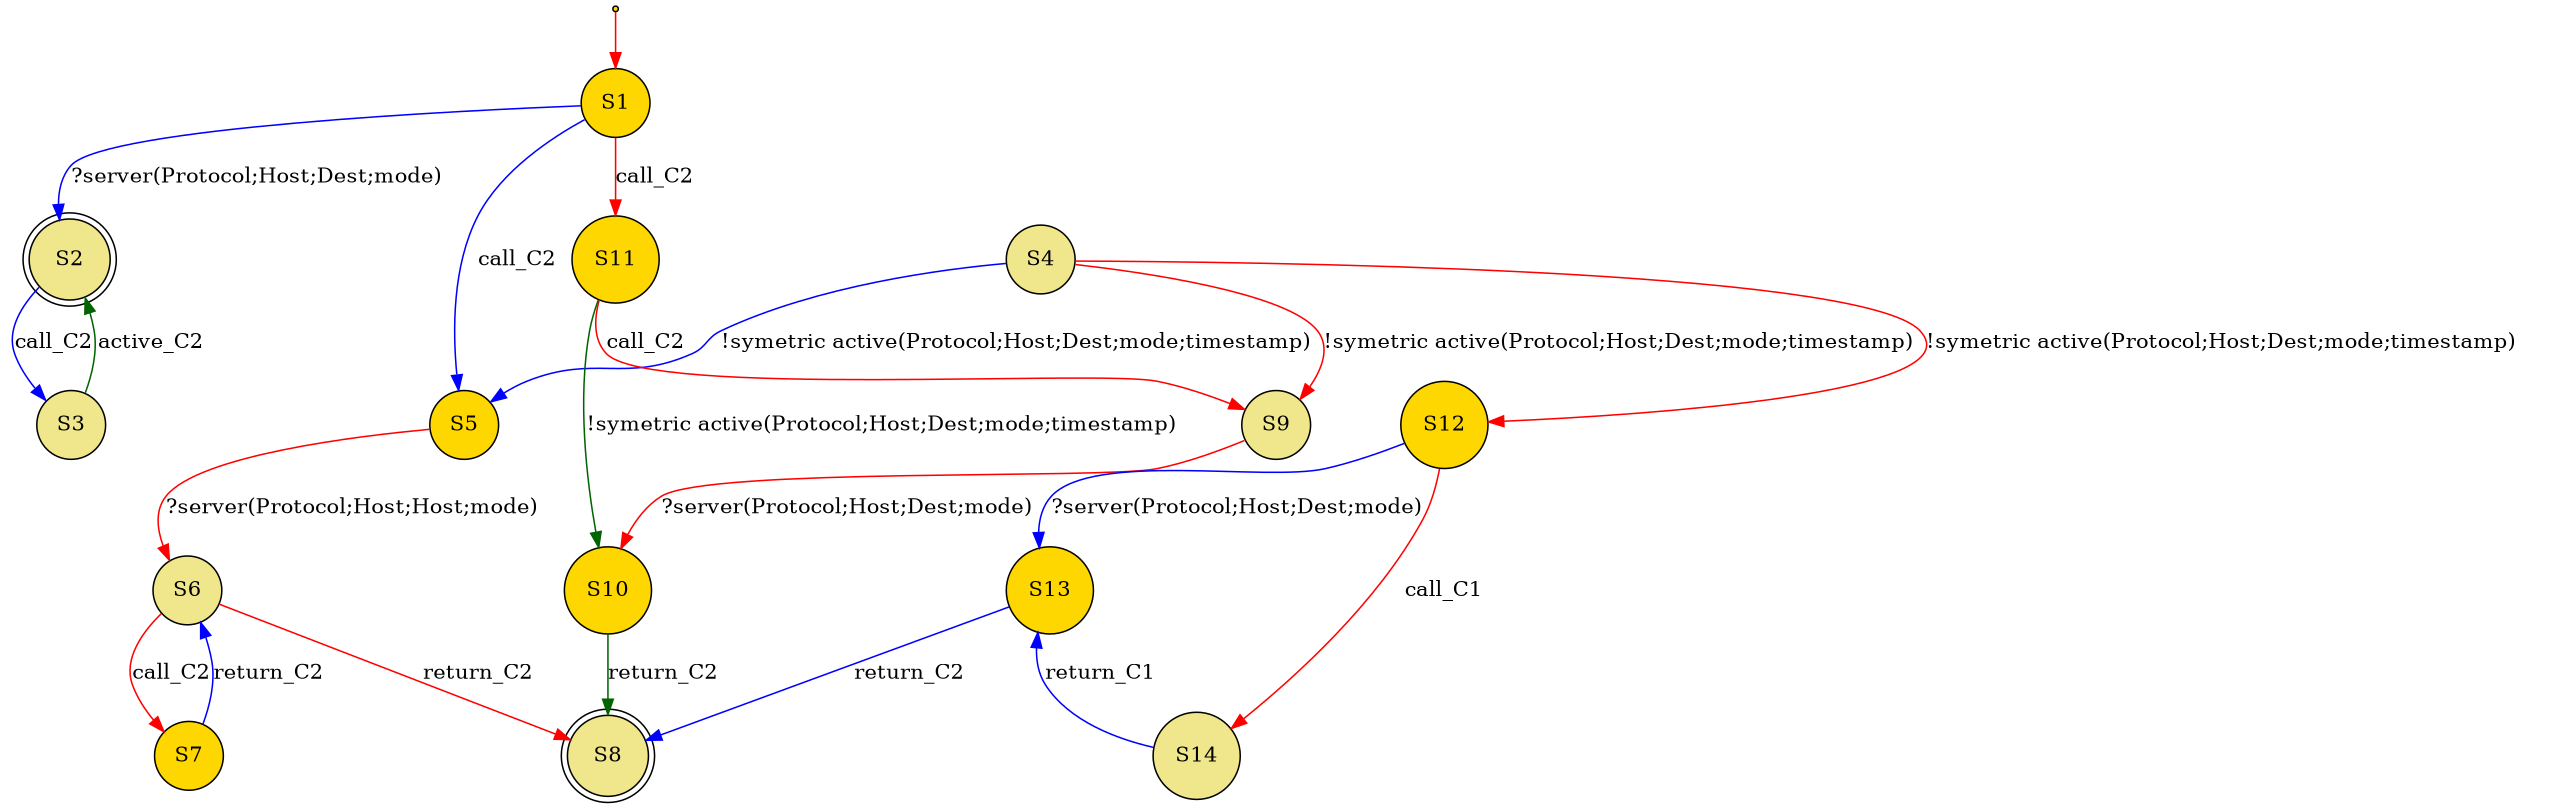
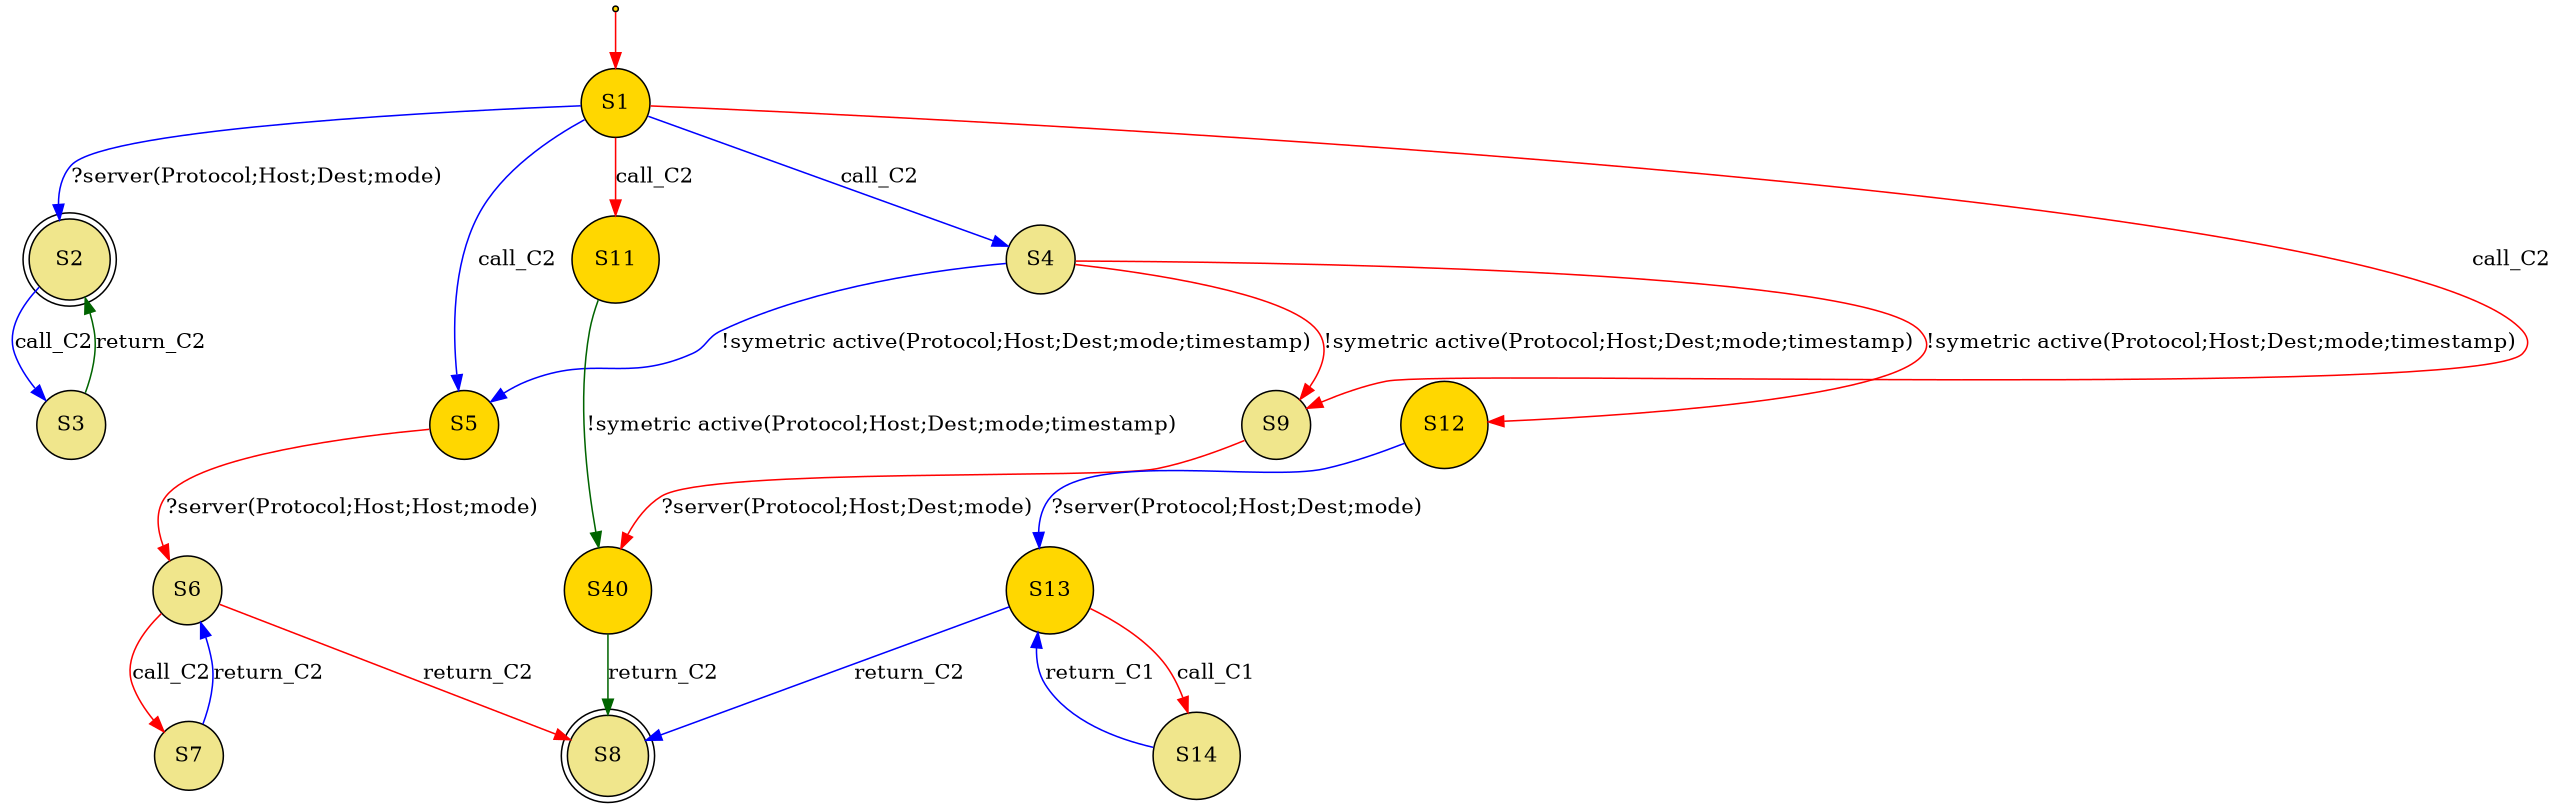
none -> (821, 179)
(151, 342) -> (151, 342)
(890, 380) -> (2208, 235)
(608, 590) -> (608, 590)
(1361, 607) -> (1146, 644)
(189, 756) -> (189, 756)
